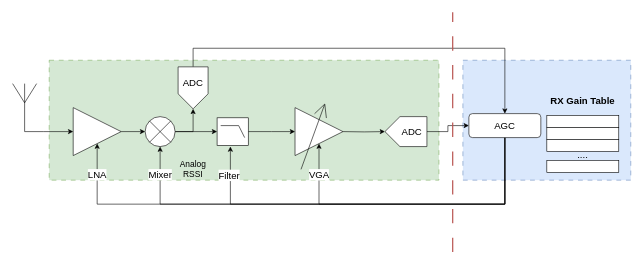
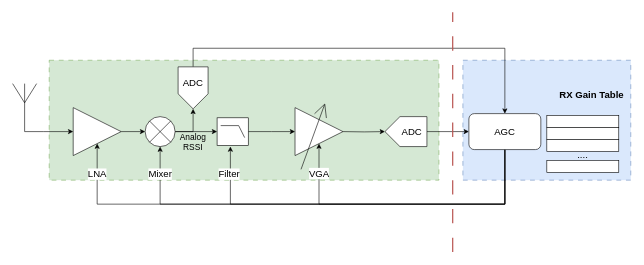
(583, 101) -> (592, 95)
(505, 126) -> (505, 132)
(193, 170) -> (193, 143)
